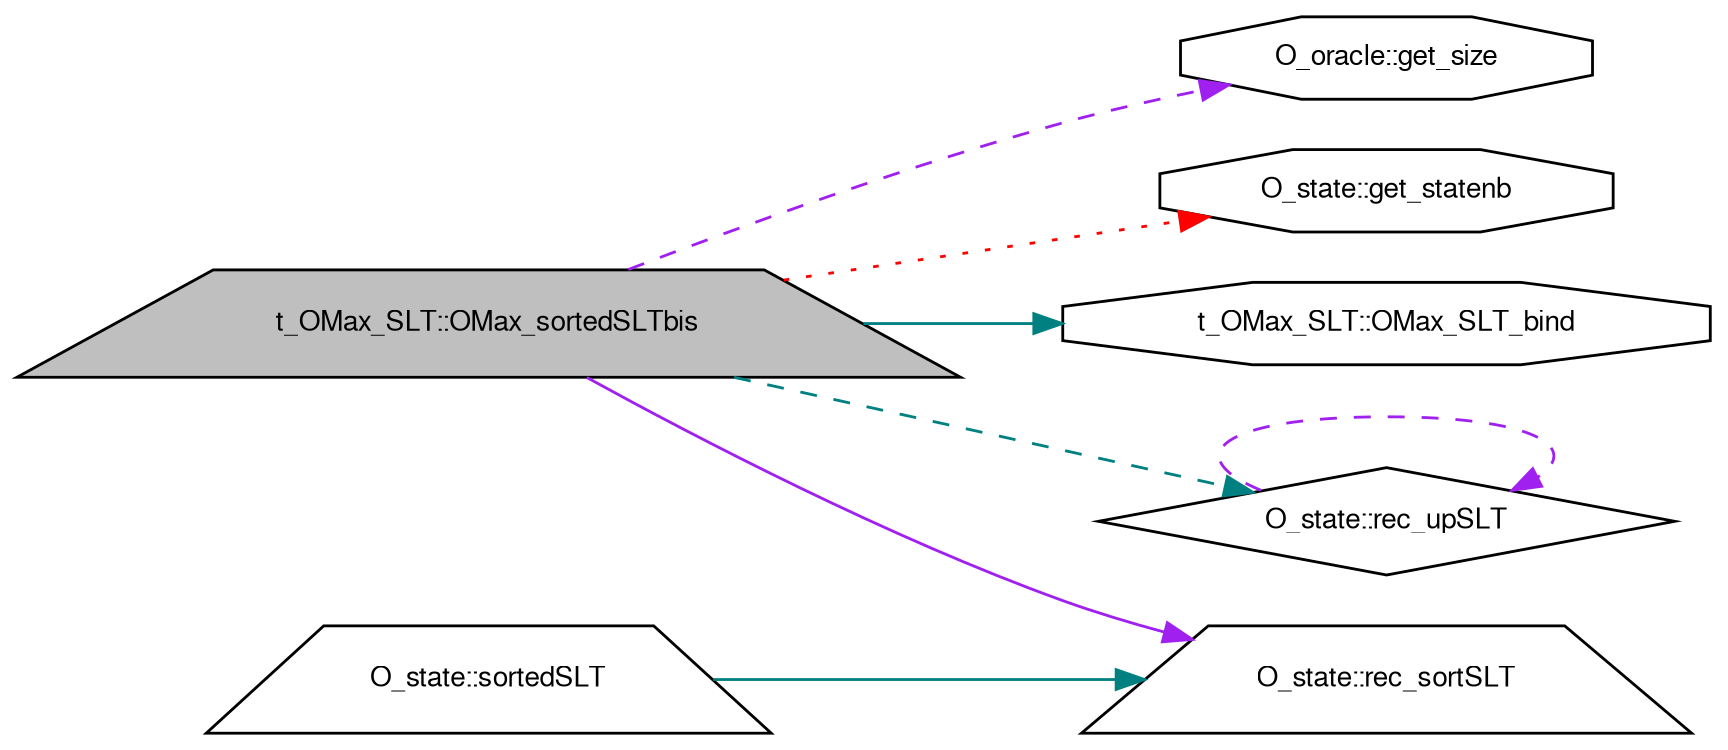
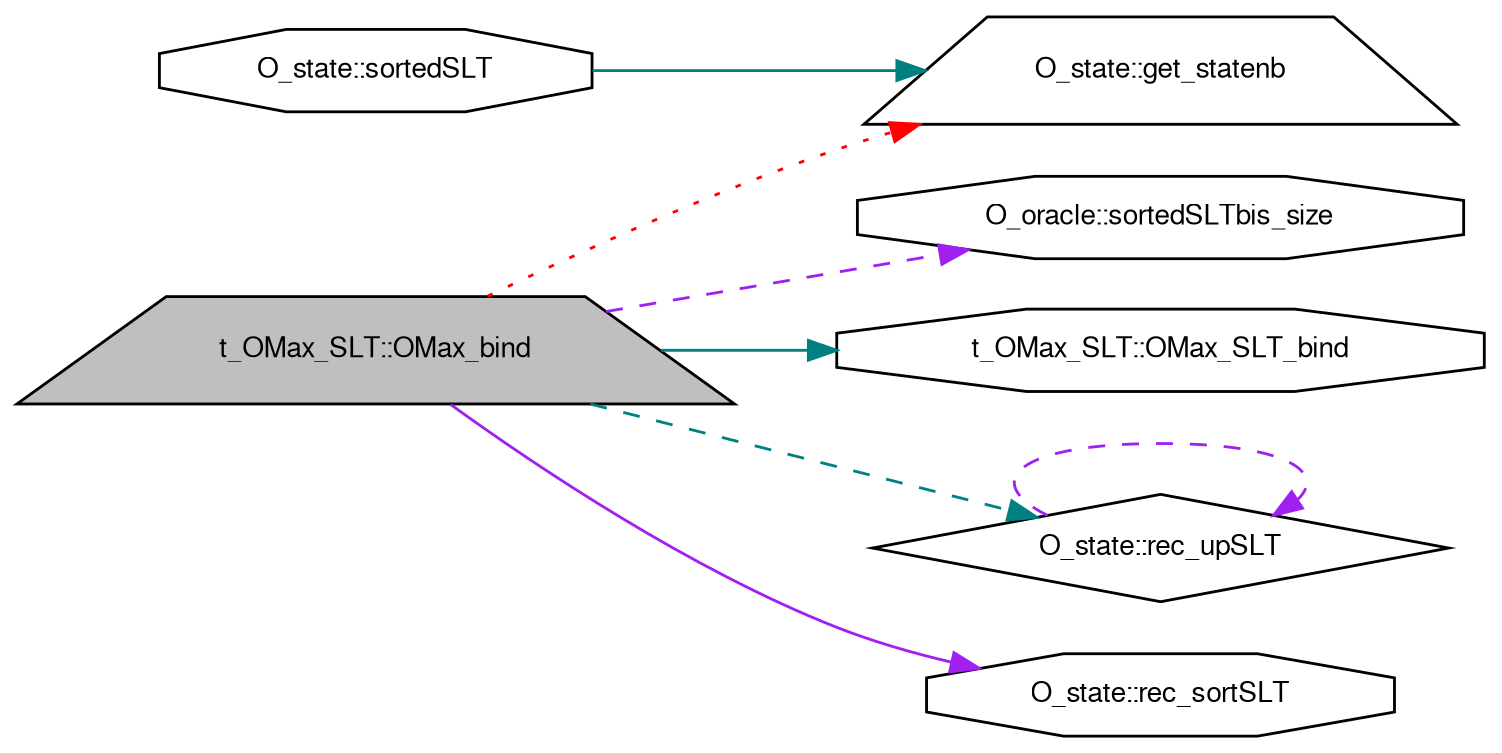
(1387, 58) -> (1161, 218)
(1387, 191) -> (1161, 71)
(489, 324) -> (376, 350)
(489, 680) -> (376, 71)
(914, 680) -> (744, 71)
(1387, 680) -> (1161, 695)
